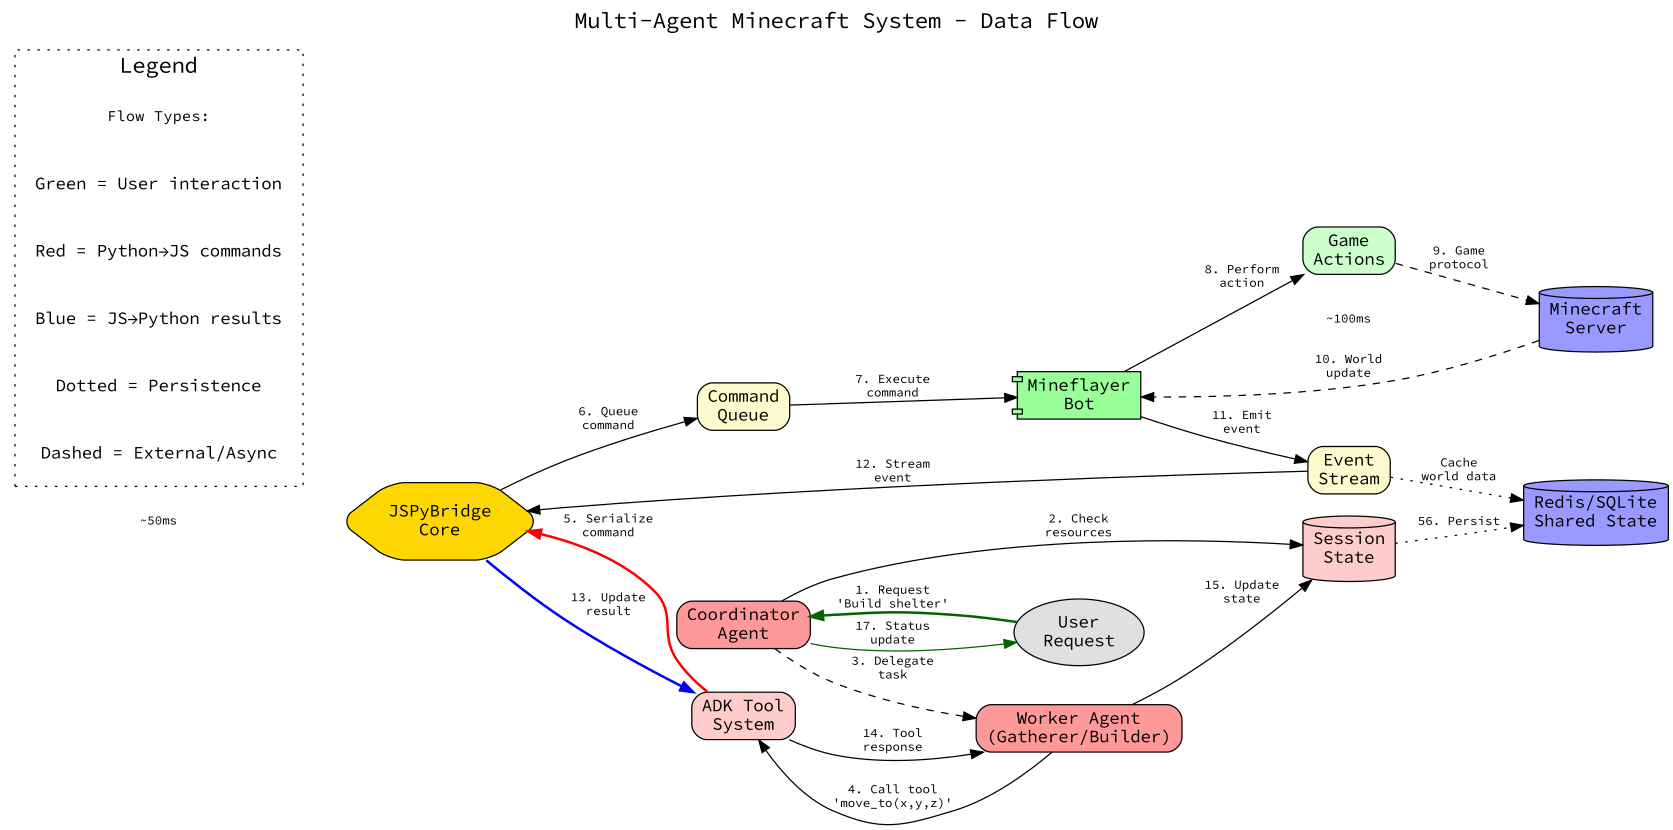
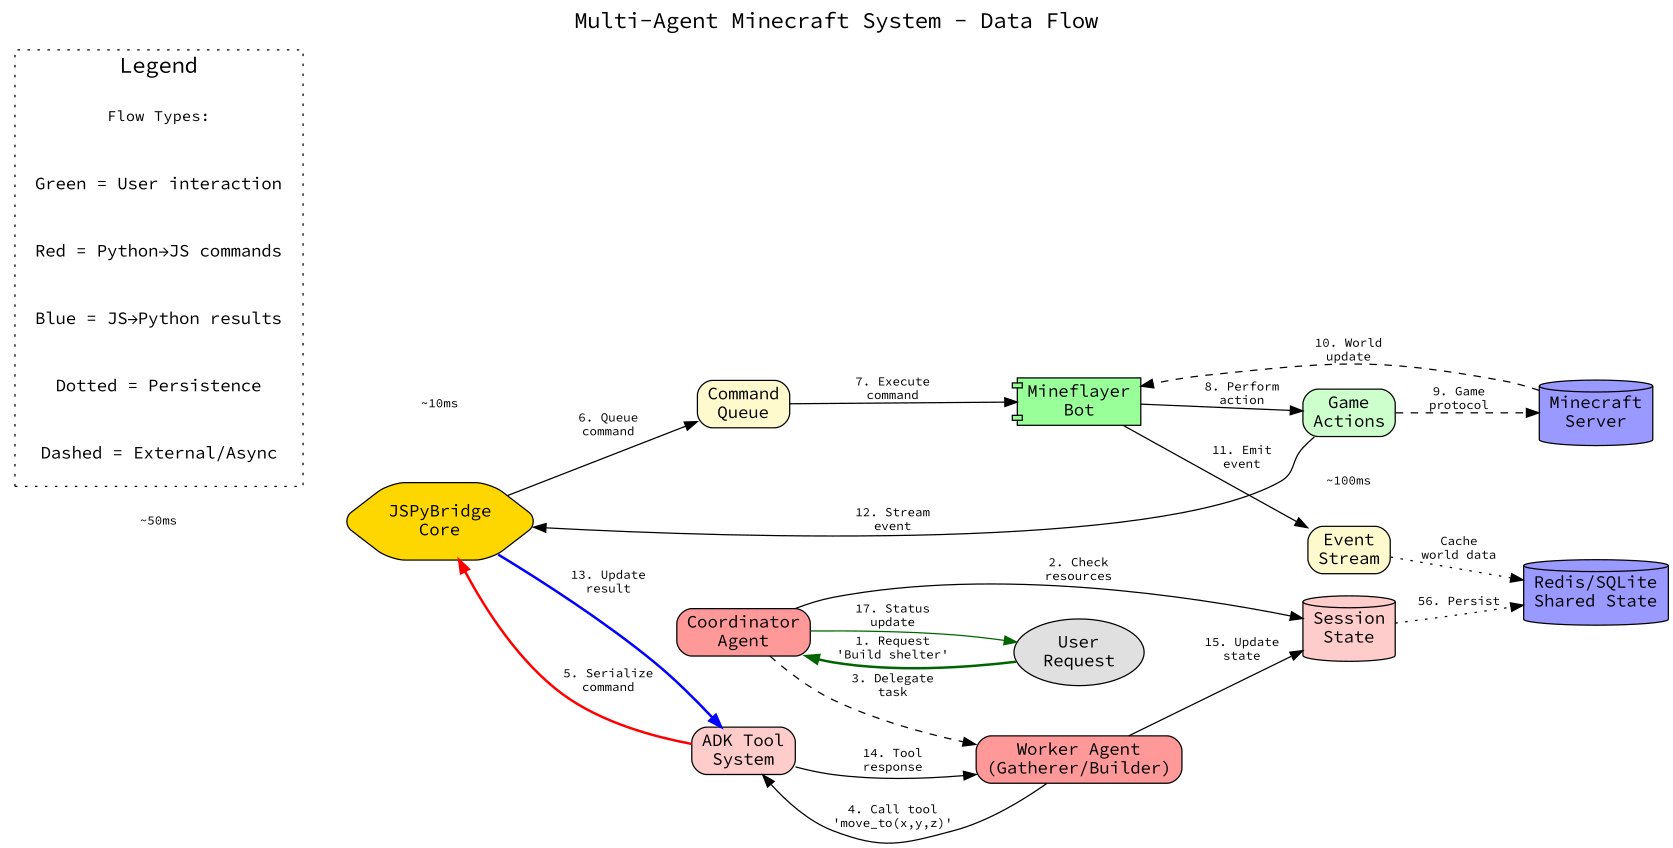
none -> (440, 404)
(923, 486) -> (945, 534)
